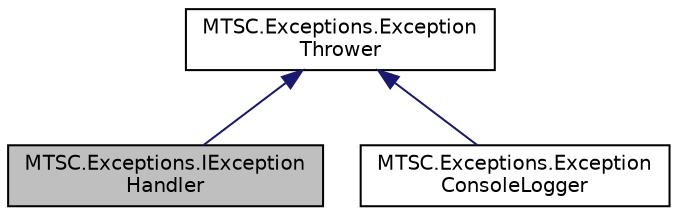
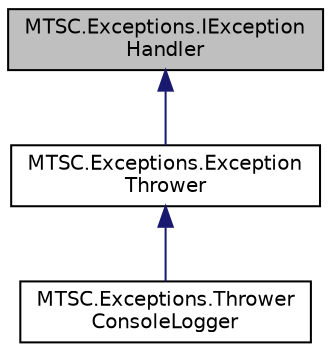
(245, 114) -> (166, 118)
(515, 176) -> (166, 312)
